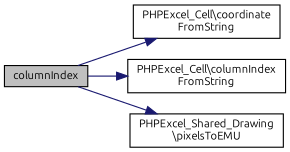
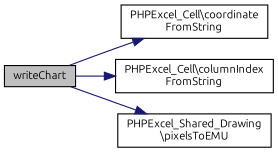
(46, 76) -> (40, 76)
